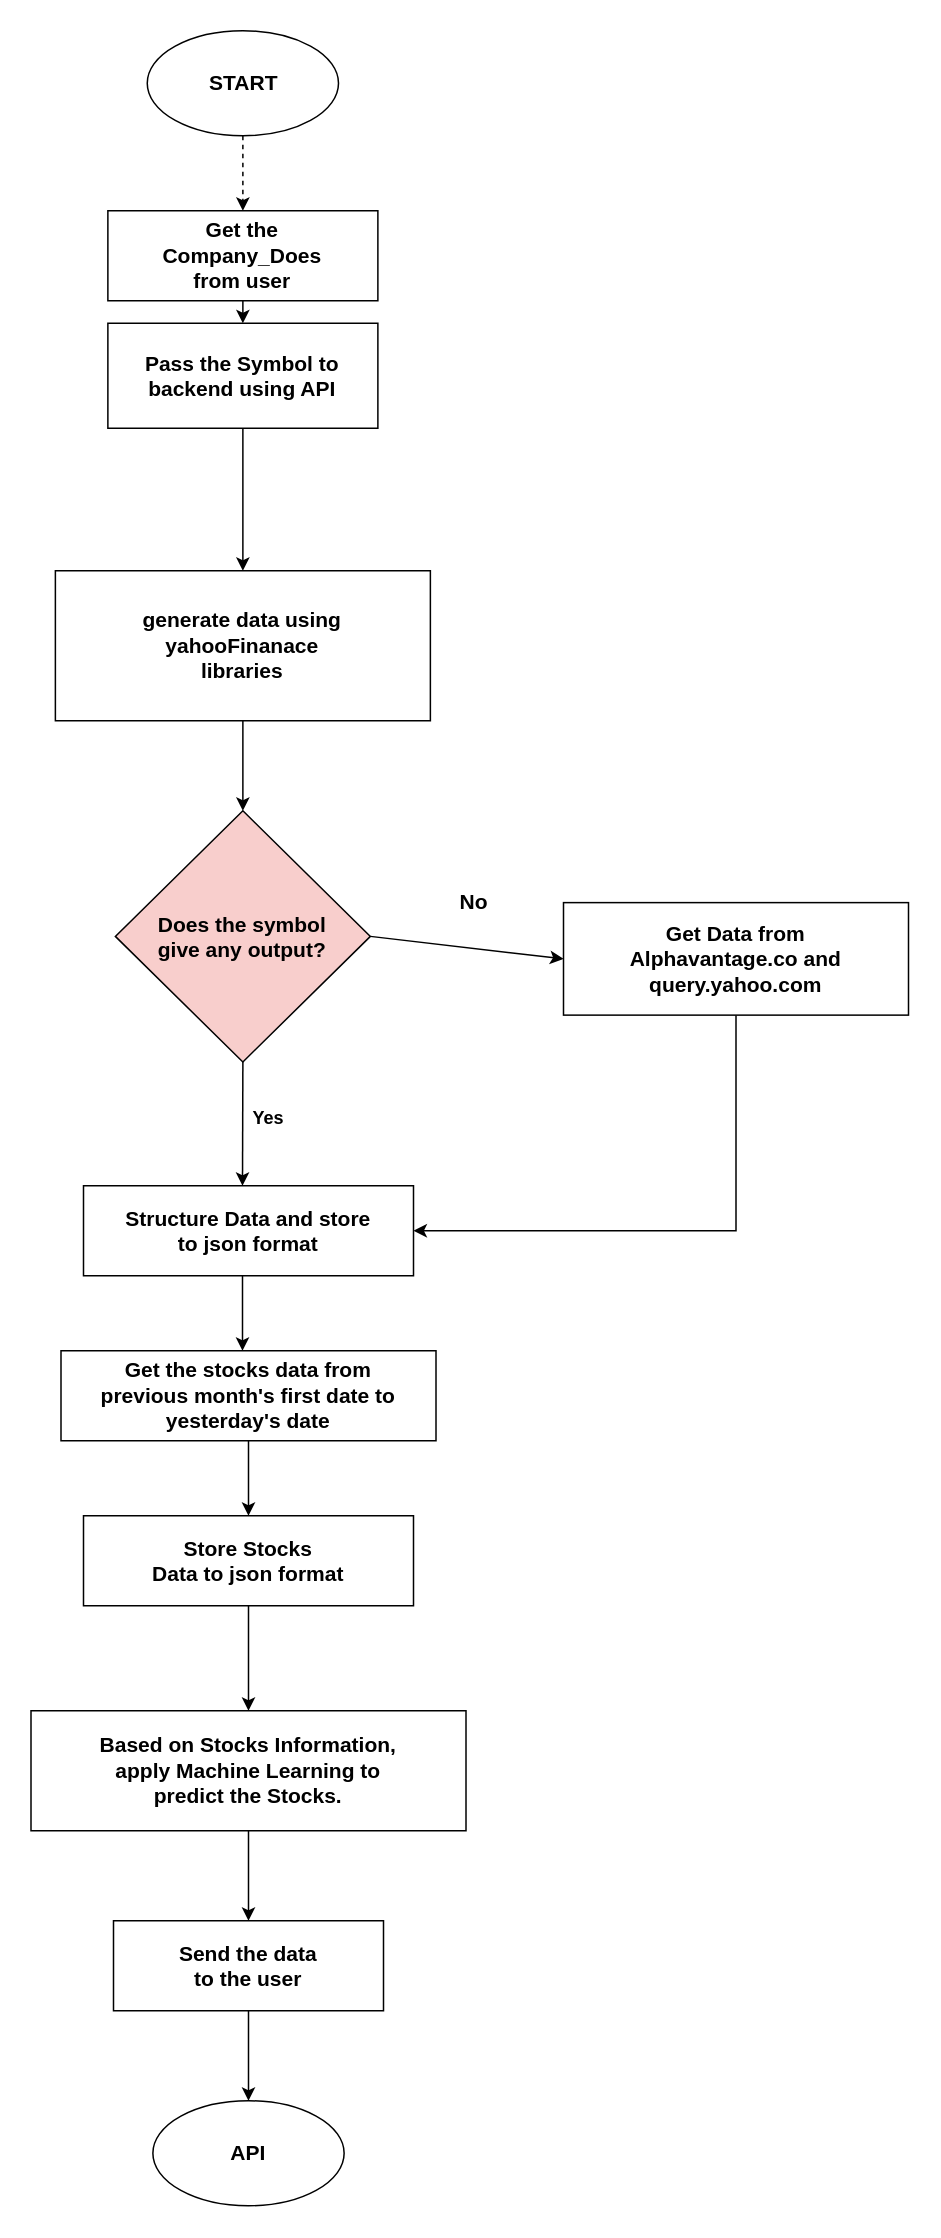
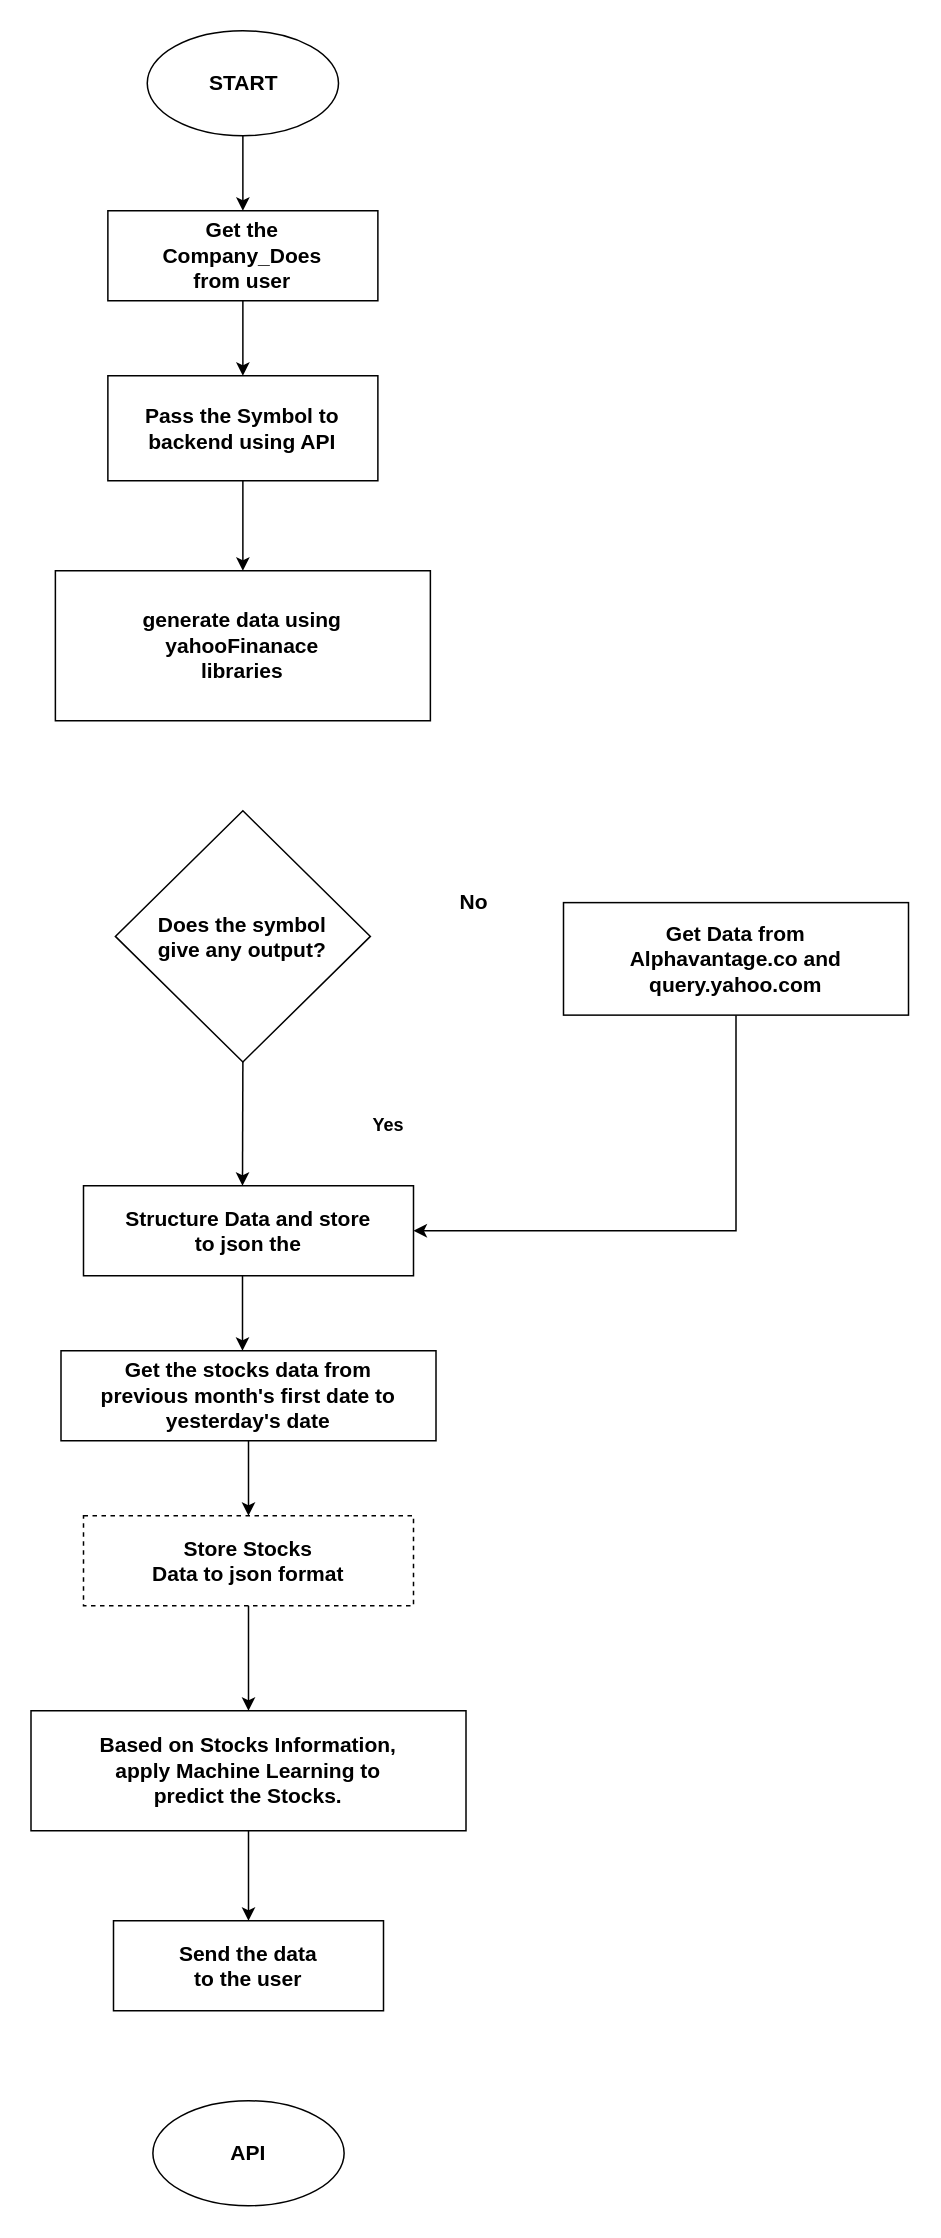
(243, 169) -> (243, 169)
(243, 376) -> (243, 428)
(243, 761) -> none
(243, 936) -> (243, 936)
(462, 947) -> none
(267, 1118) -> (387, 1126)
(248, 1231) -> (248, 1231)
(248, 1561) -> (248, 1561)
(248, 2051) -> none
